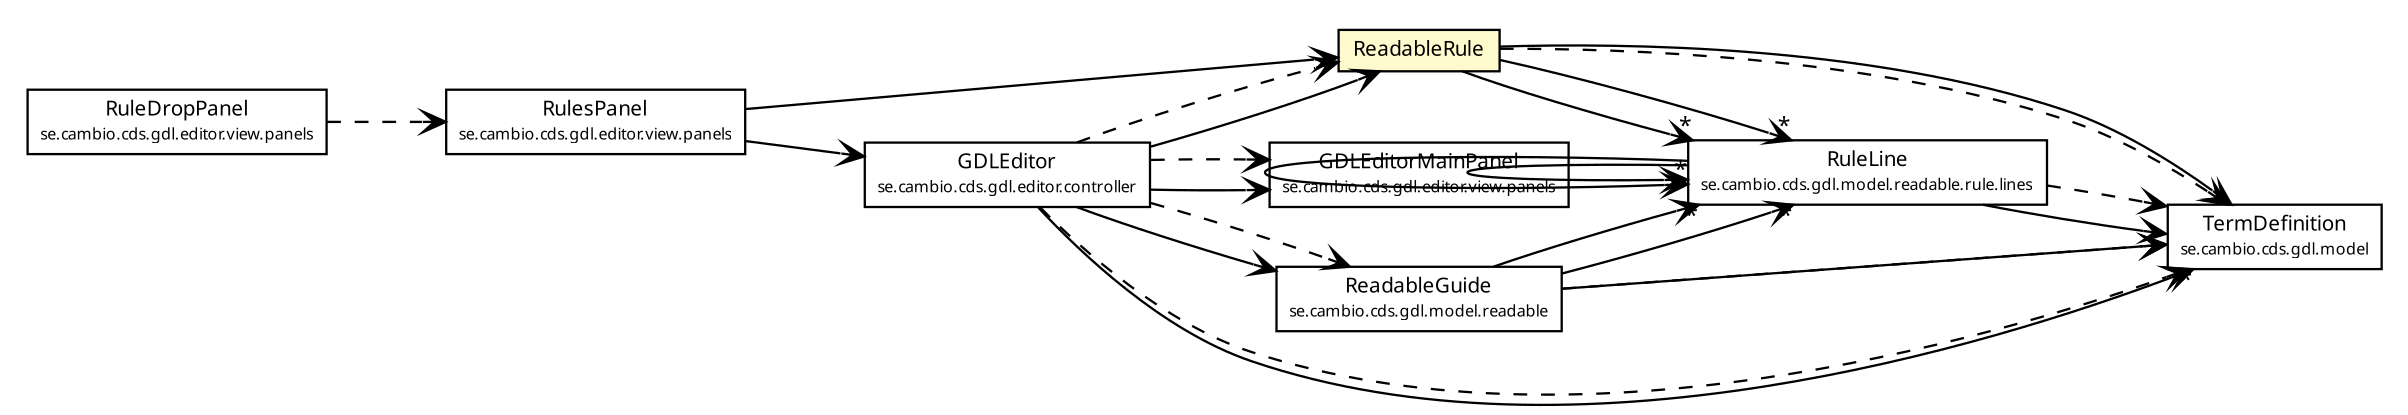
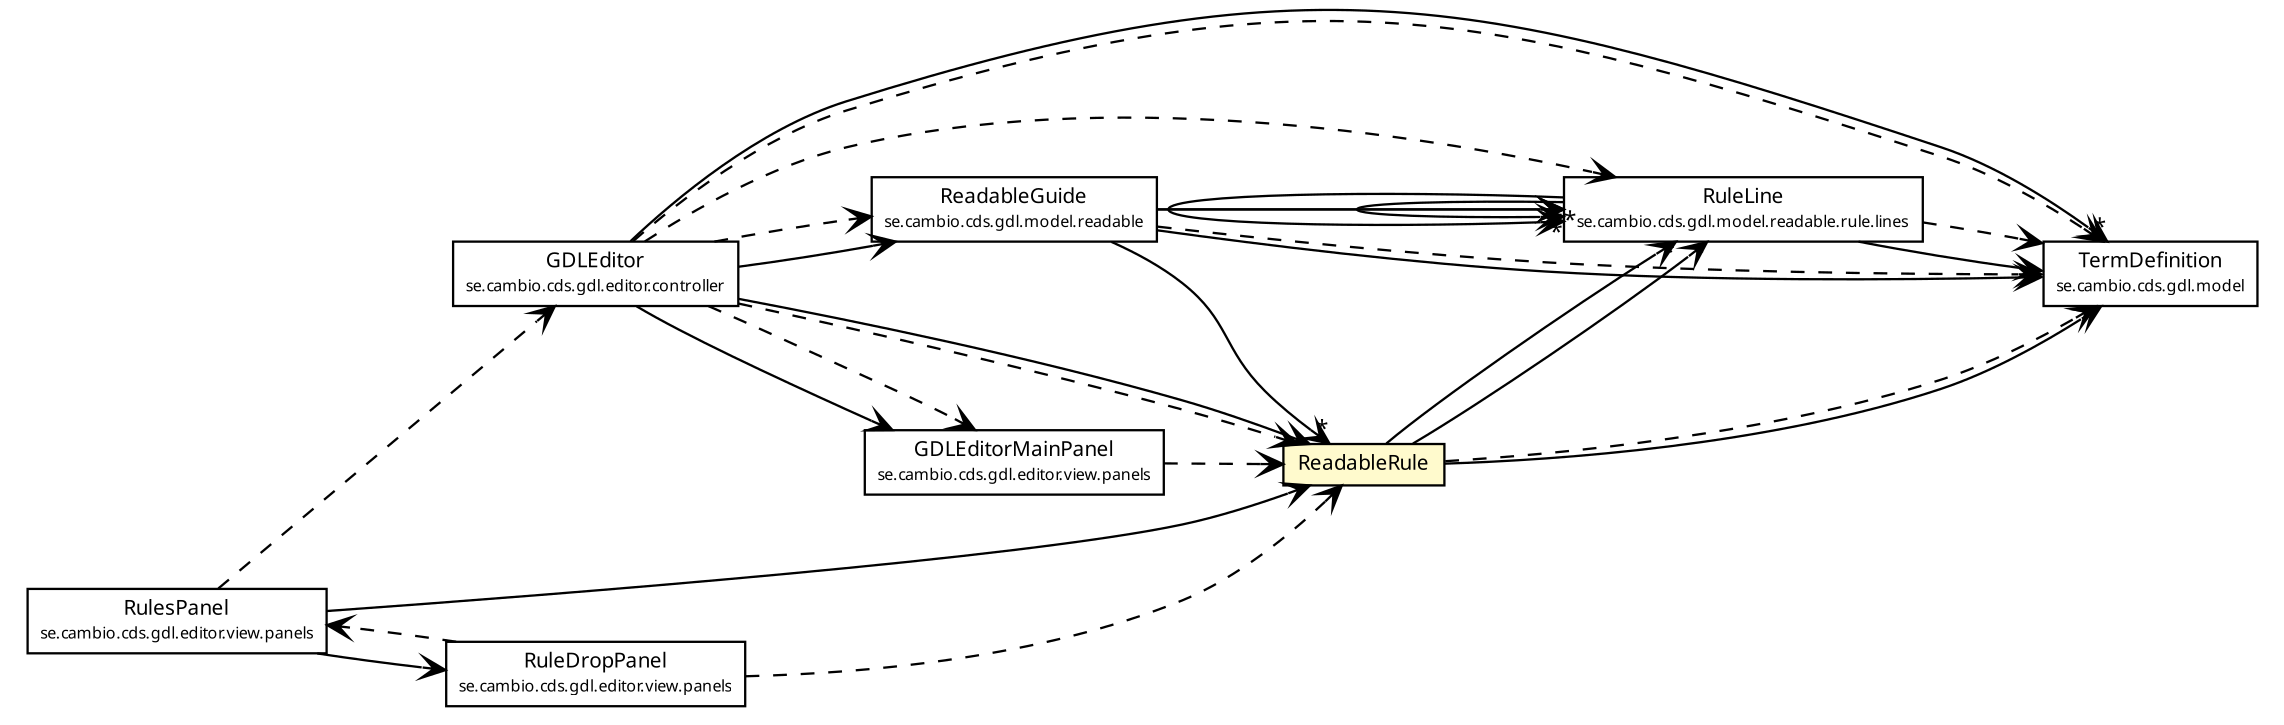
none -> (1108, 118)
(793, 147) -> (378, 455)
none -> (1220, 326)
none -> (1212, 464)
none -> (1053, 640)
none -> (369, 661)
